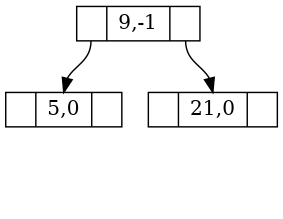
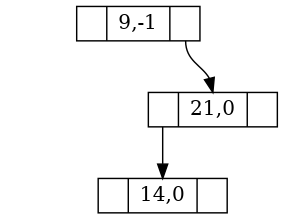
(64, 110) -> none
none -> (163, 196)
